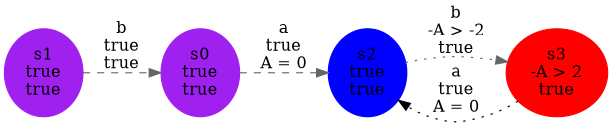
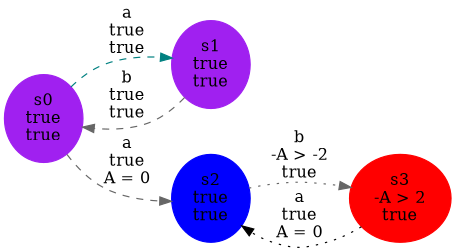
none -> (112, 62)
